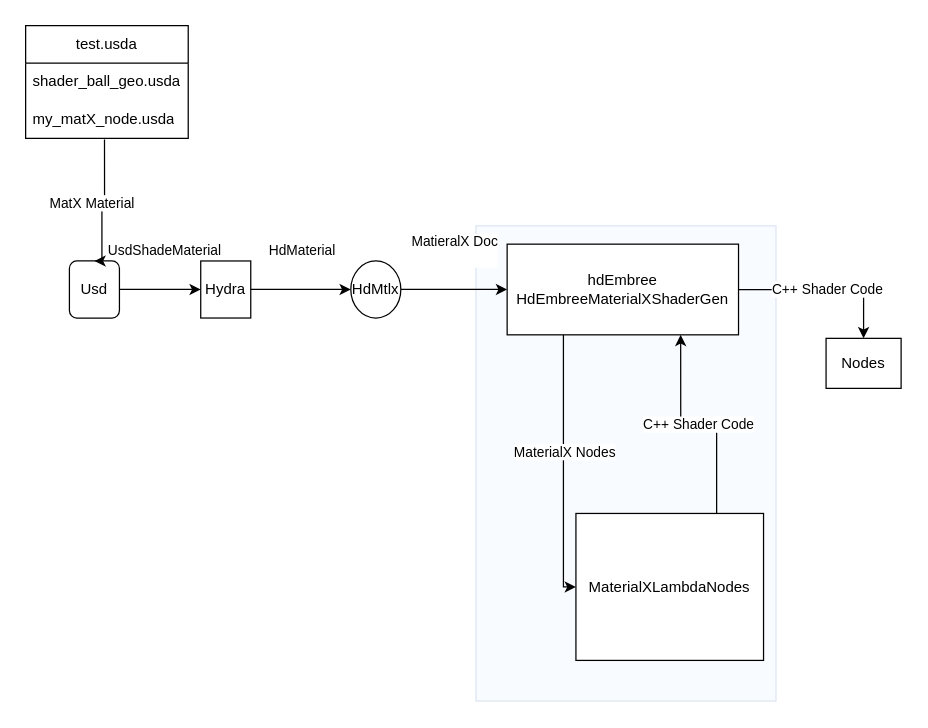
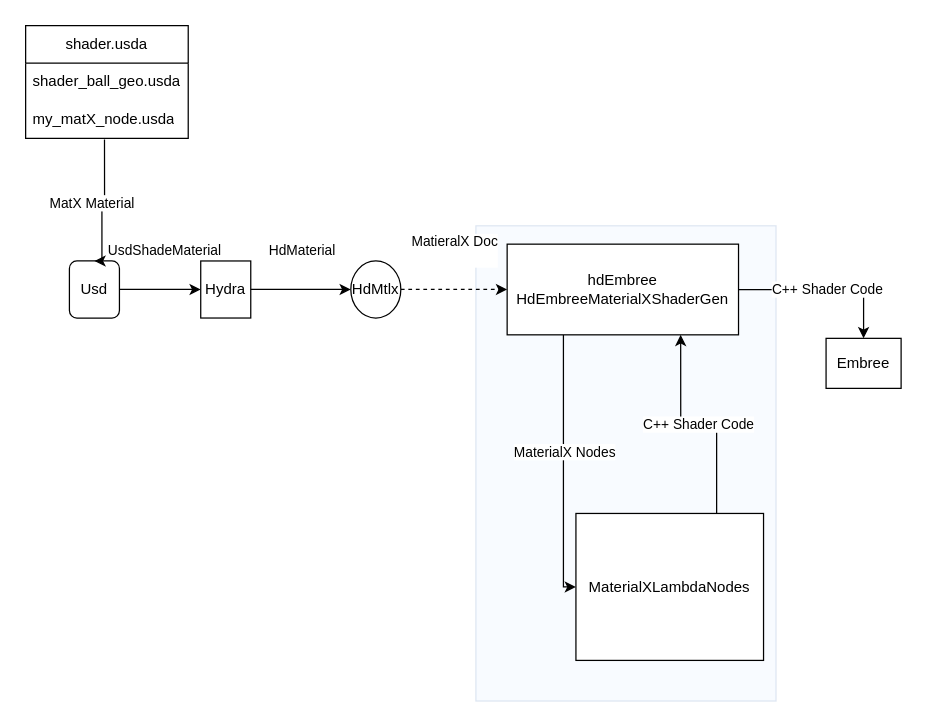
(107, 44) -> (107, 44)
(451, 289) -> (451, 289)
(863, 363) -> (863, 363)
